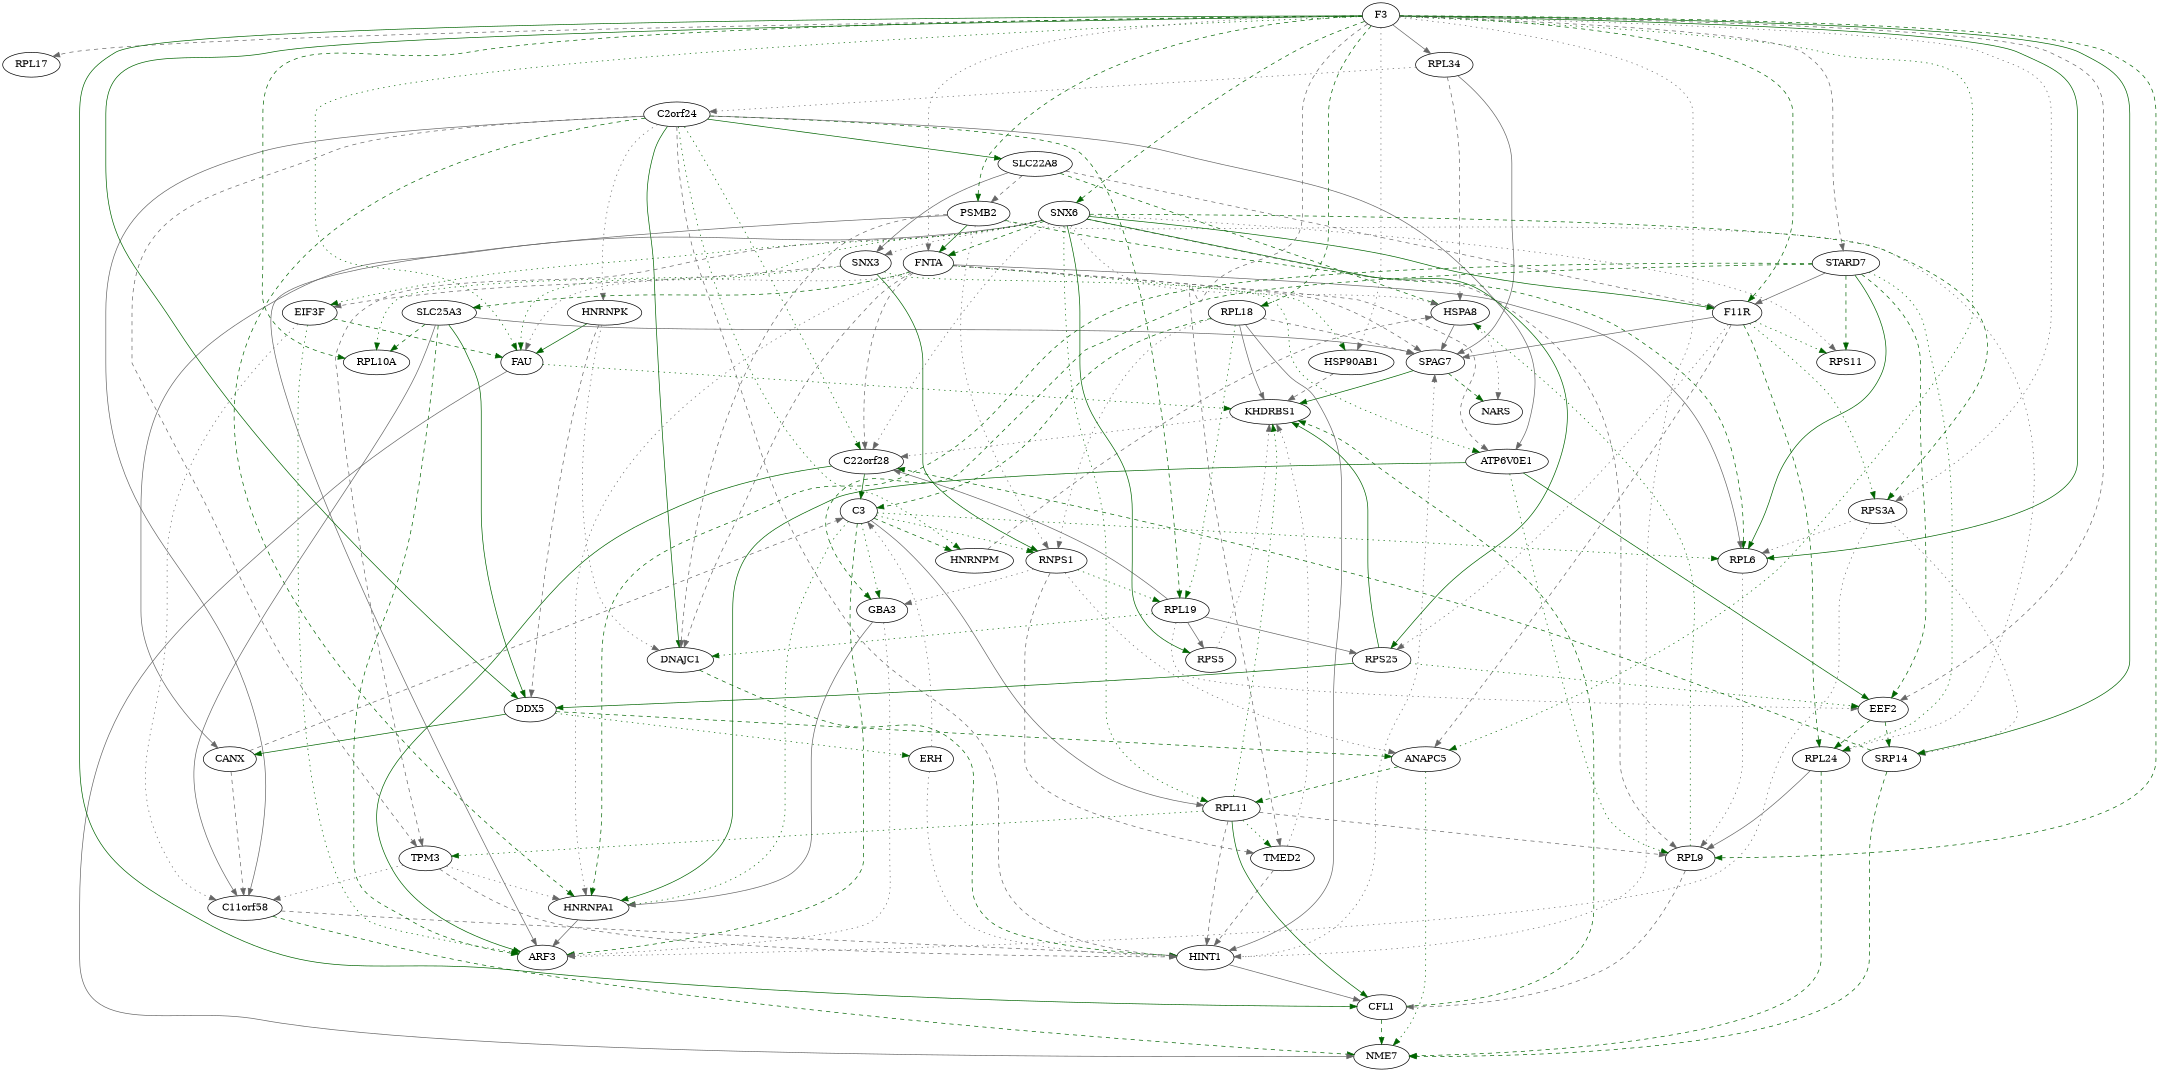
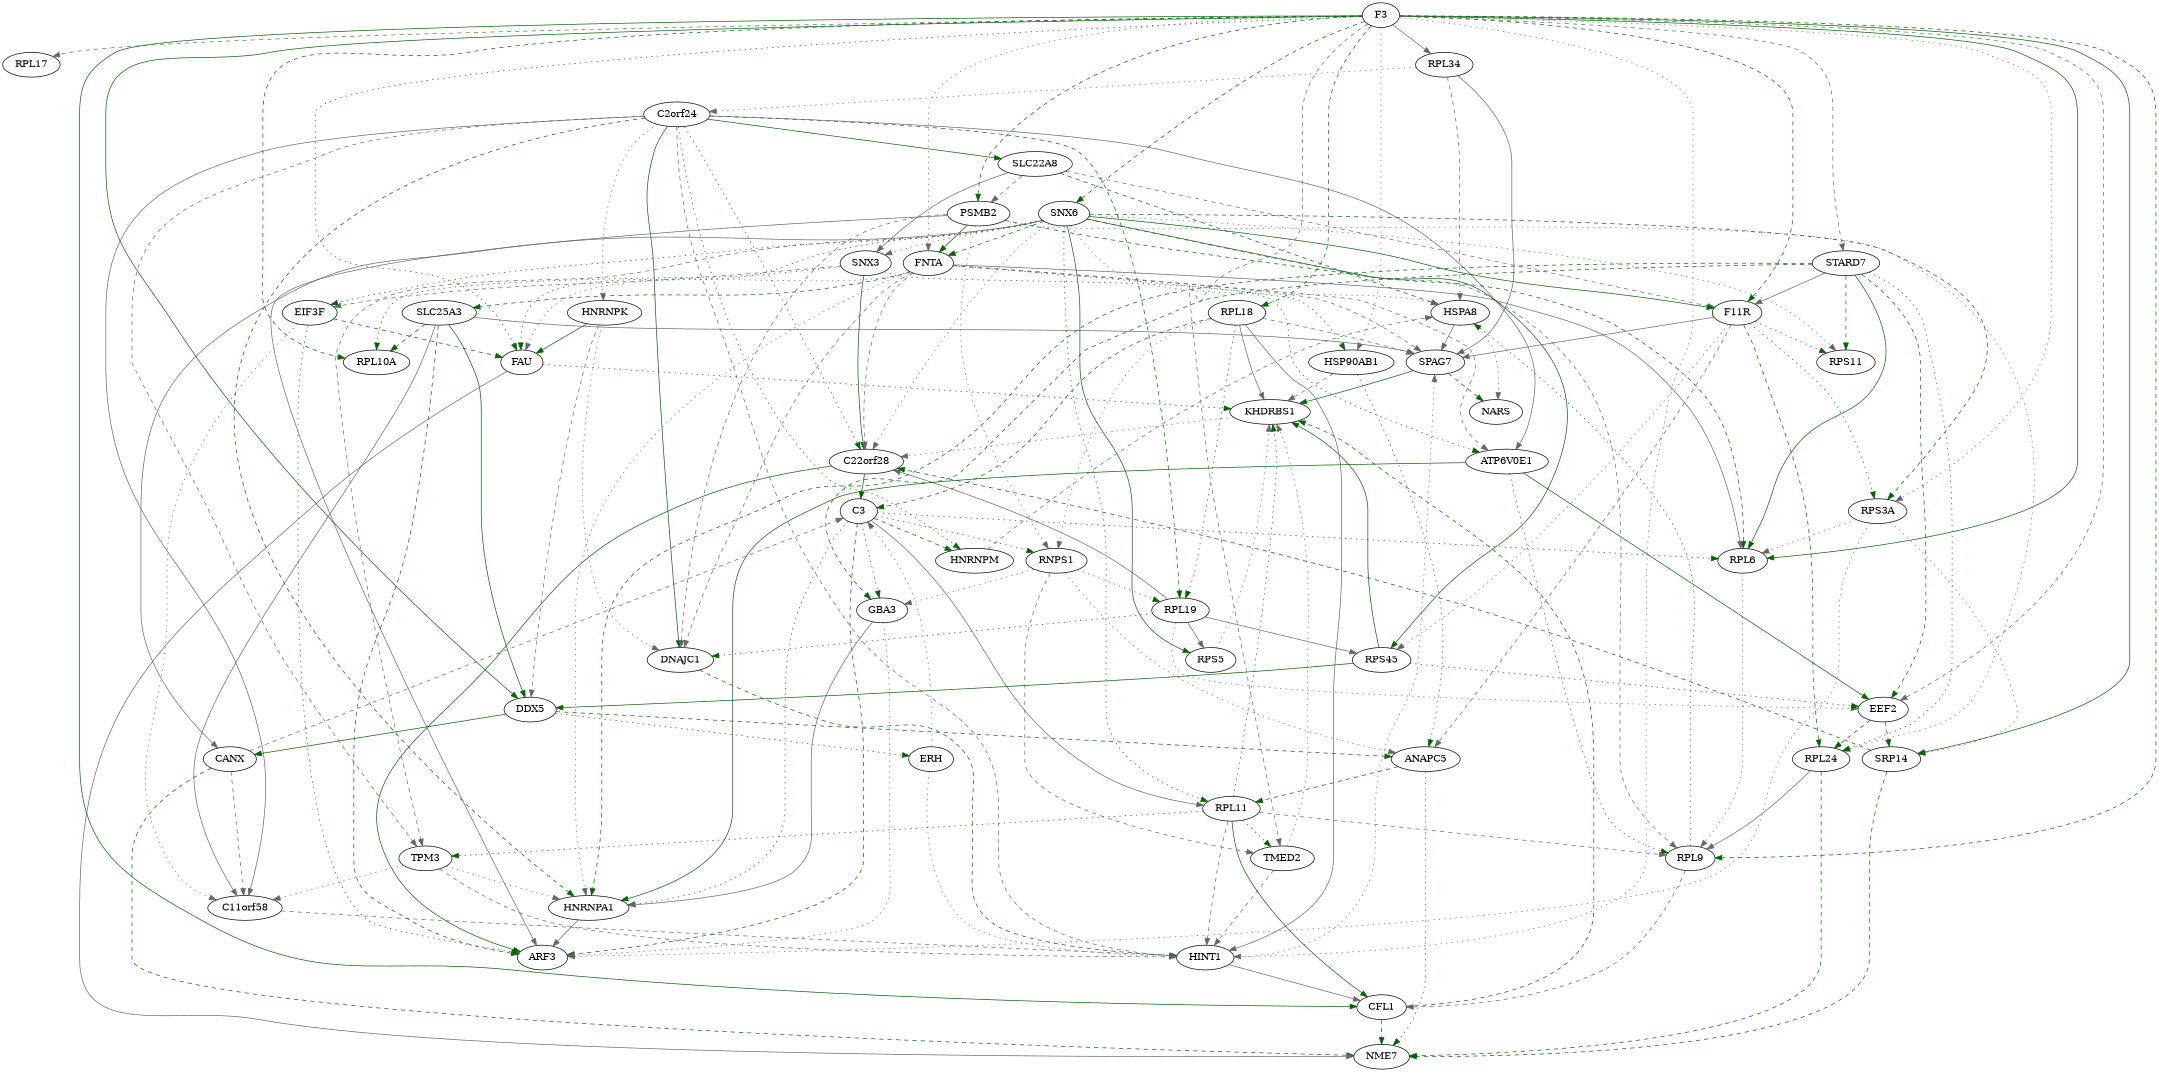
(1973, 257) -> (1431, 561)
(923, 432) -> (858, 359)
(1382, 660) -> (1382, 660)
(807, 1009) -> (623, 1026)
